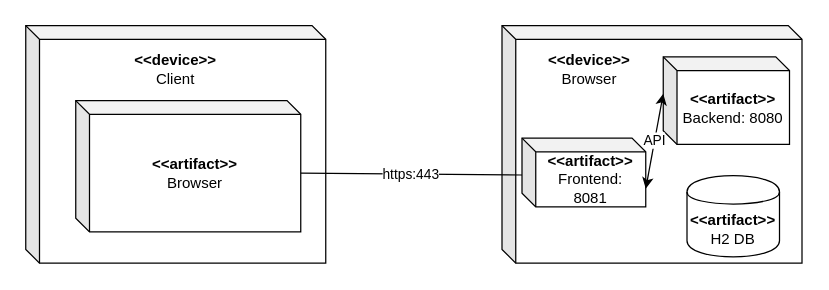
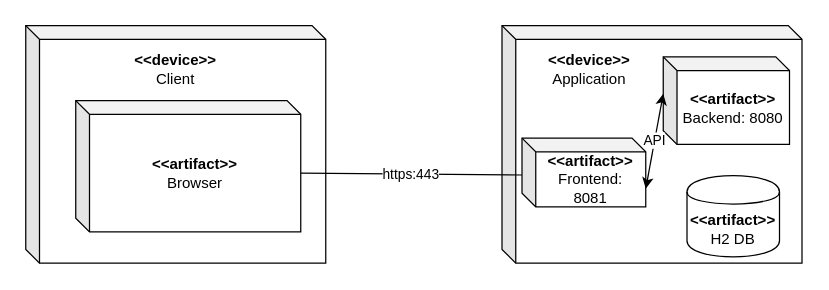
(589, 69) -> (589, 69)
